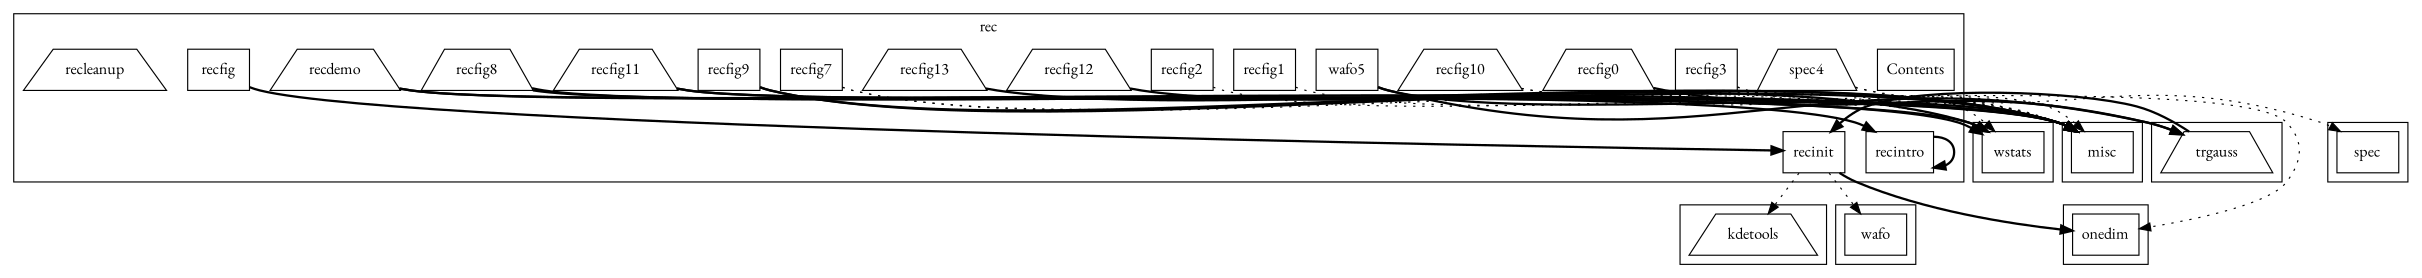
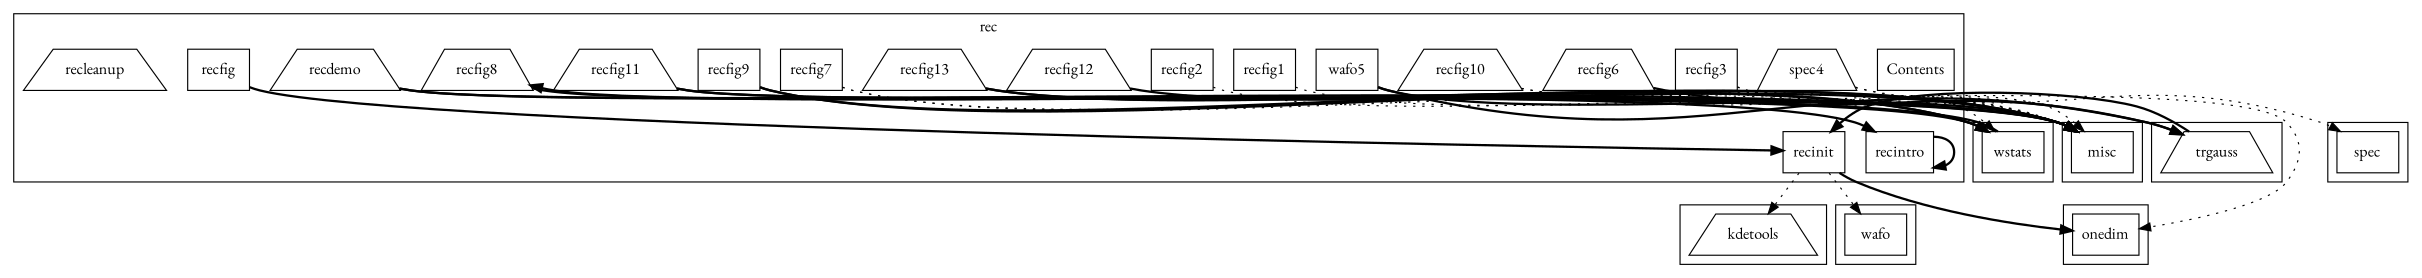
(1599, 70) -> (1599, 70)
(1483, 94) -> (1483, 94)
(1253, 98) -> (1271, 98)
